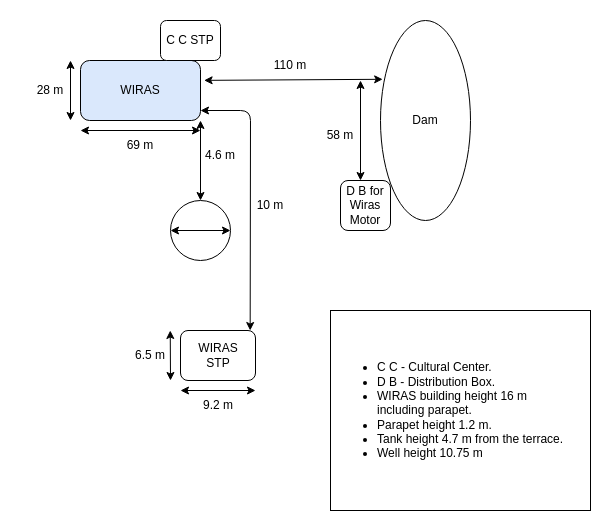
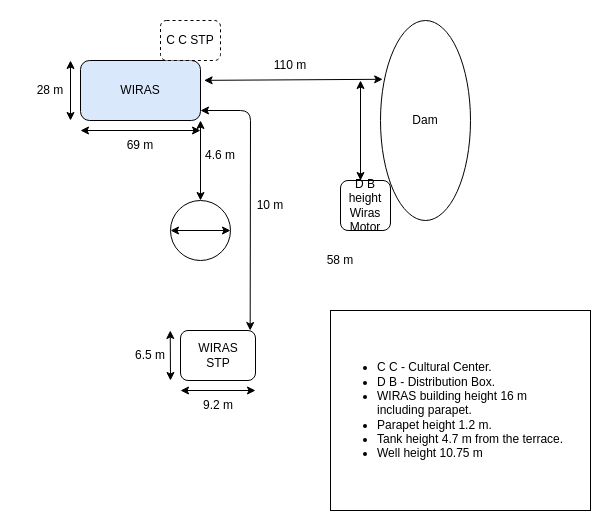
(191, 41) -> (191, 41)
(341, 136) -> (341, 261)
(366, 206) -> (366, 206)
